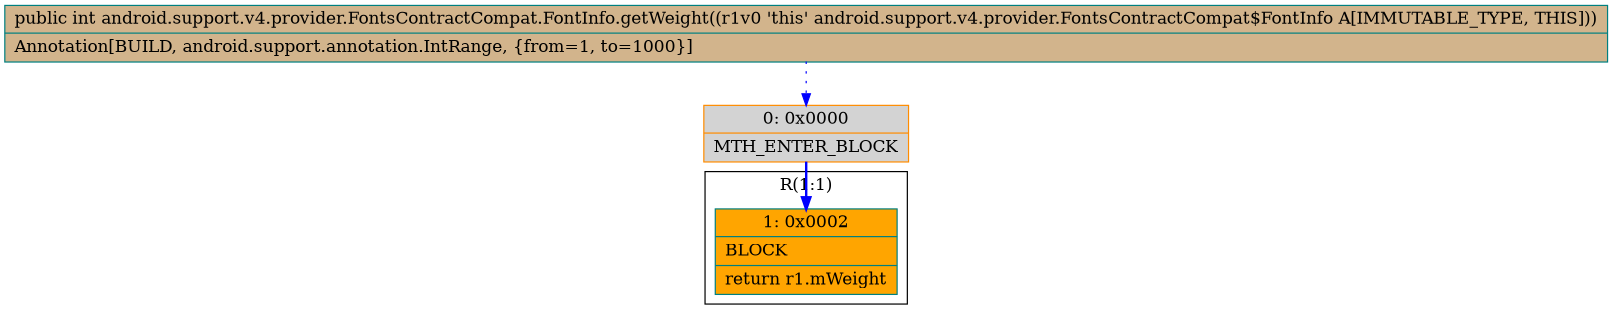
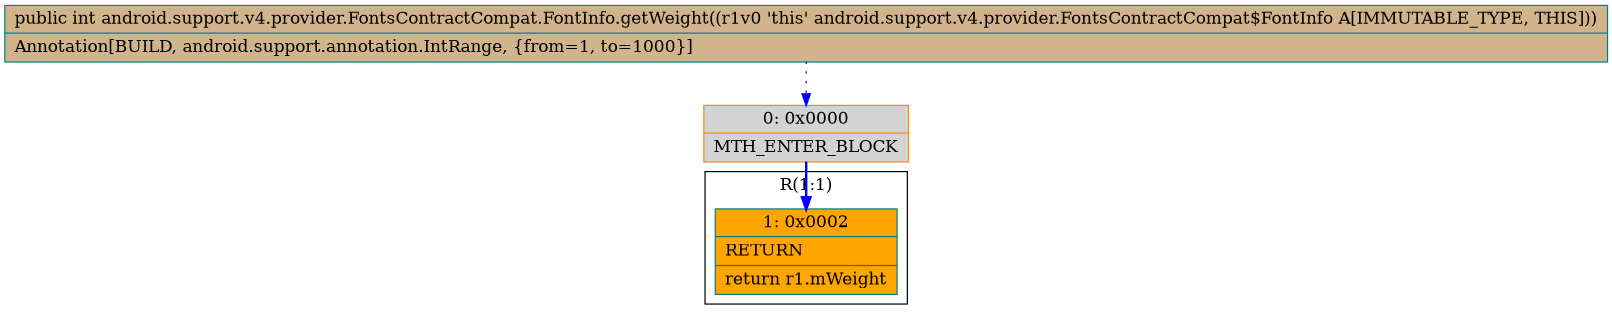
(756, 250) -> (764, 250)
